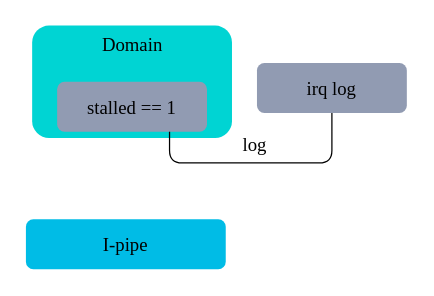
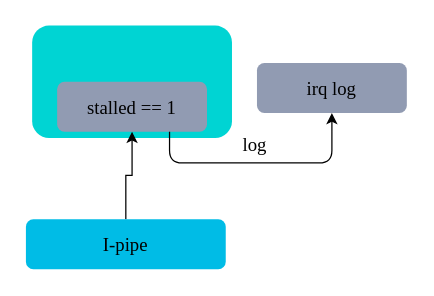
(132, 44) -> none
(332, 119) -> (332, 123)
none -> (126, 177)
